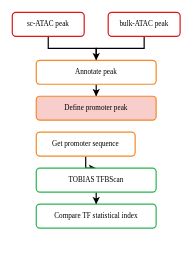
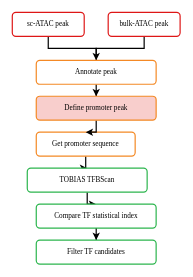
none -> (96, 128)
(96, 180) -> (87, 180)
none -> (96, 237)
none -> (96, 252)
